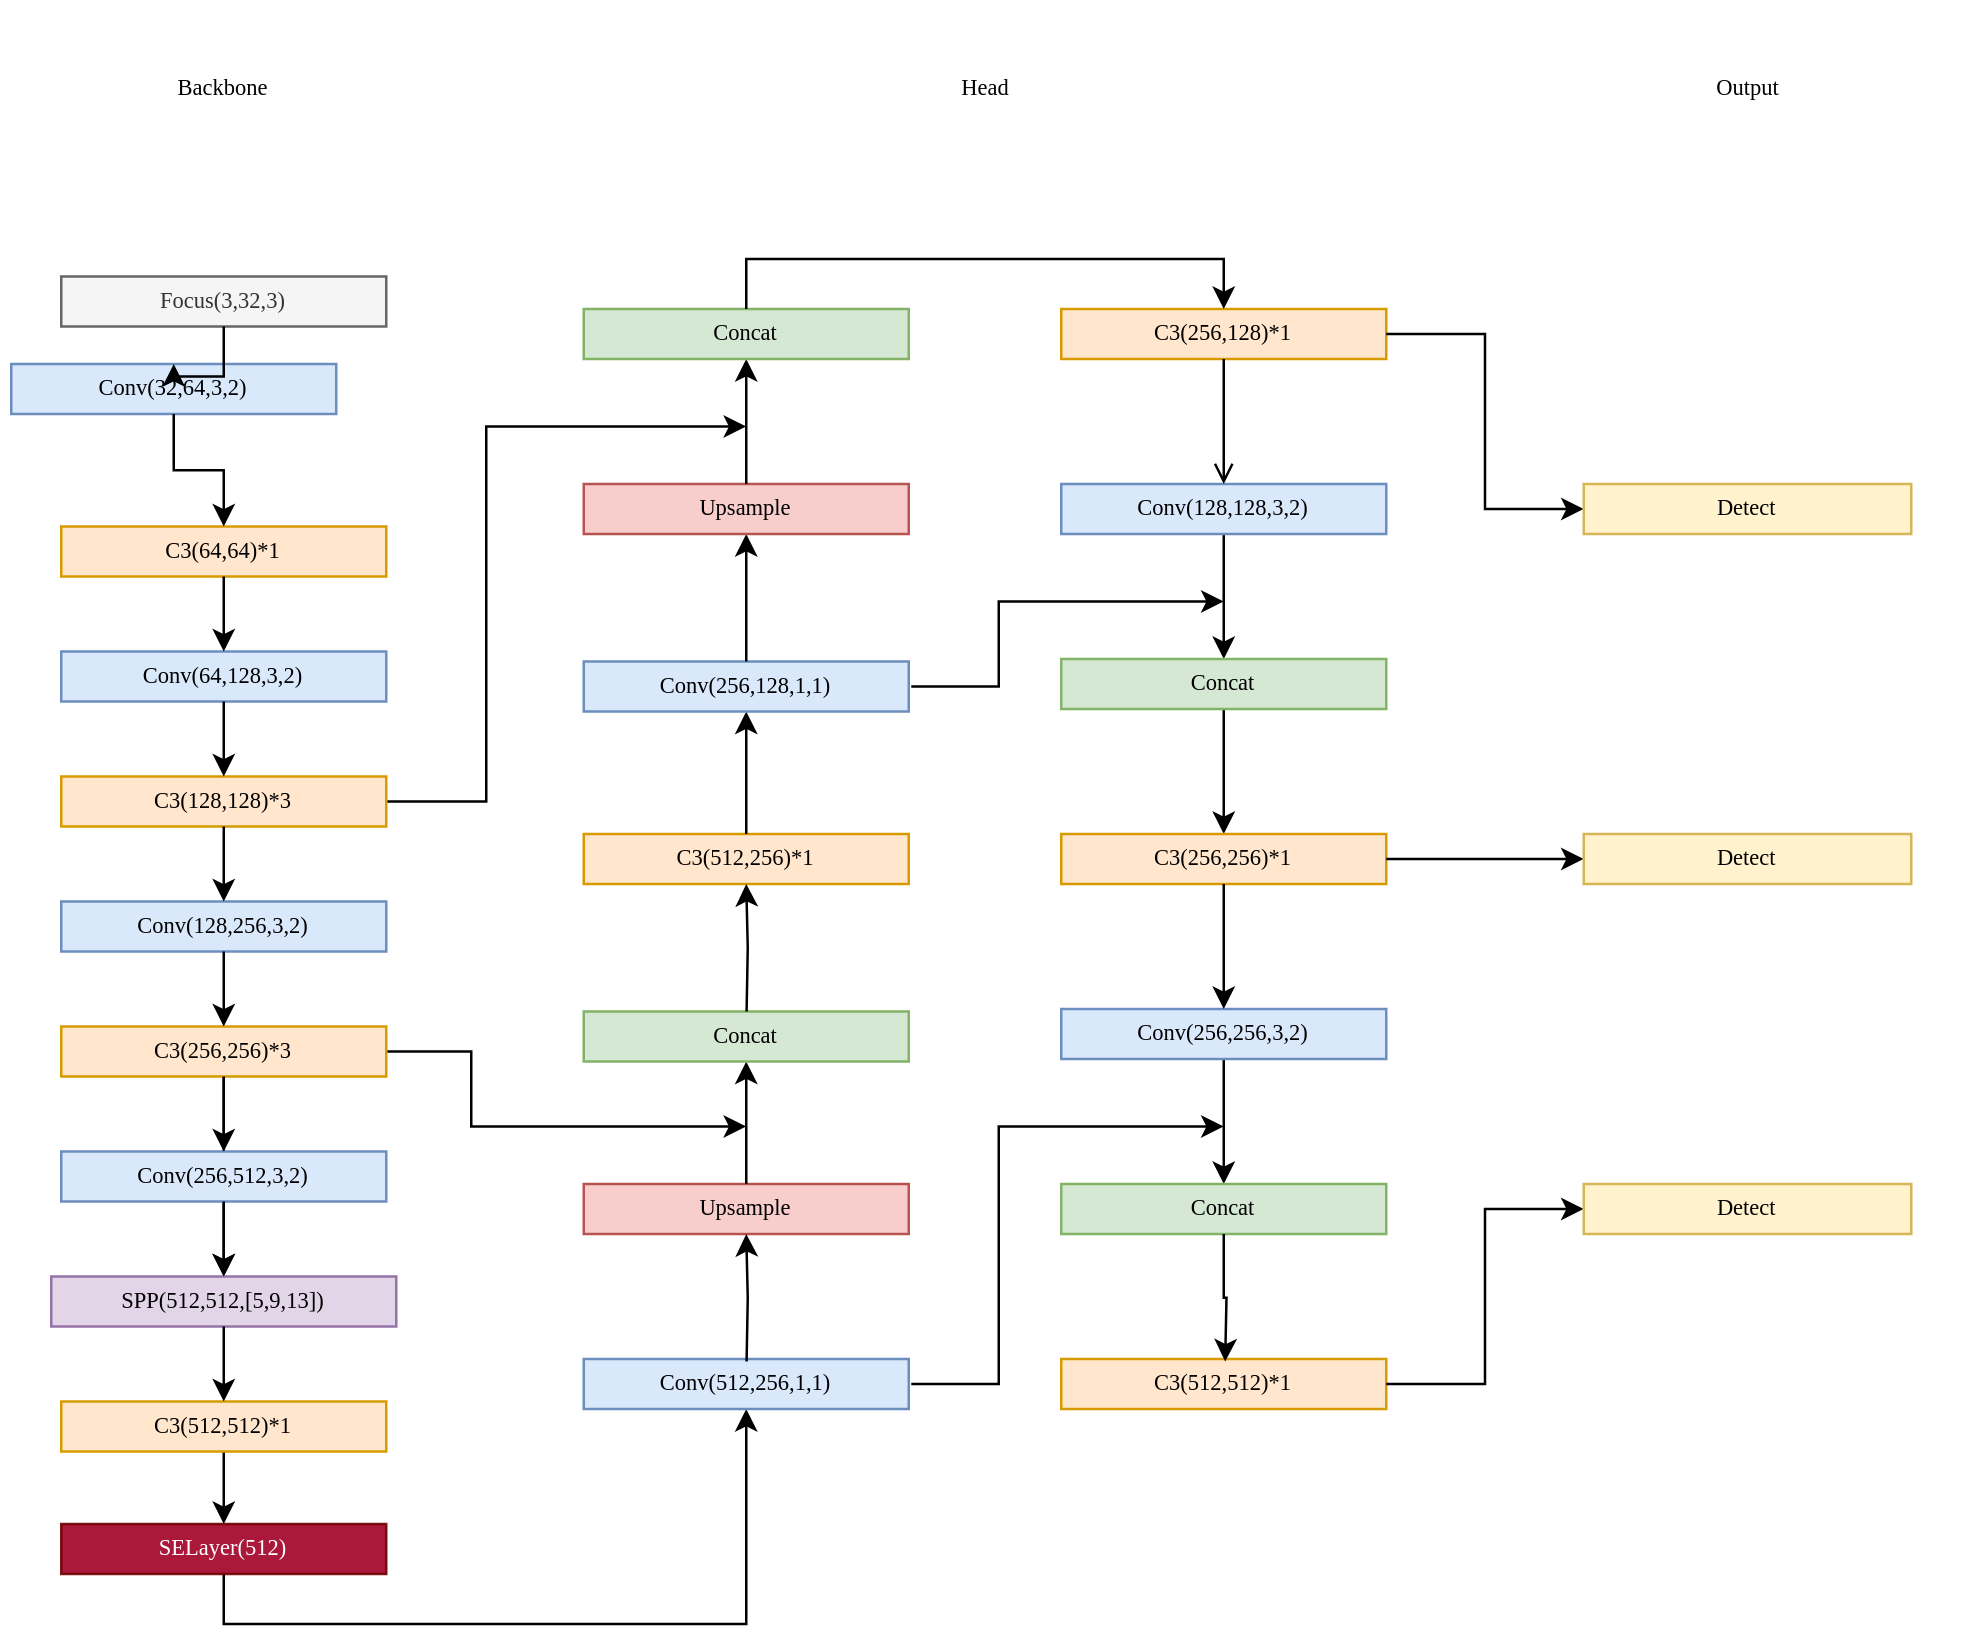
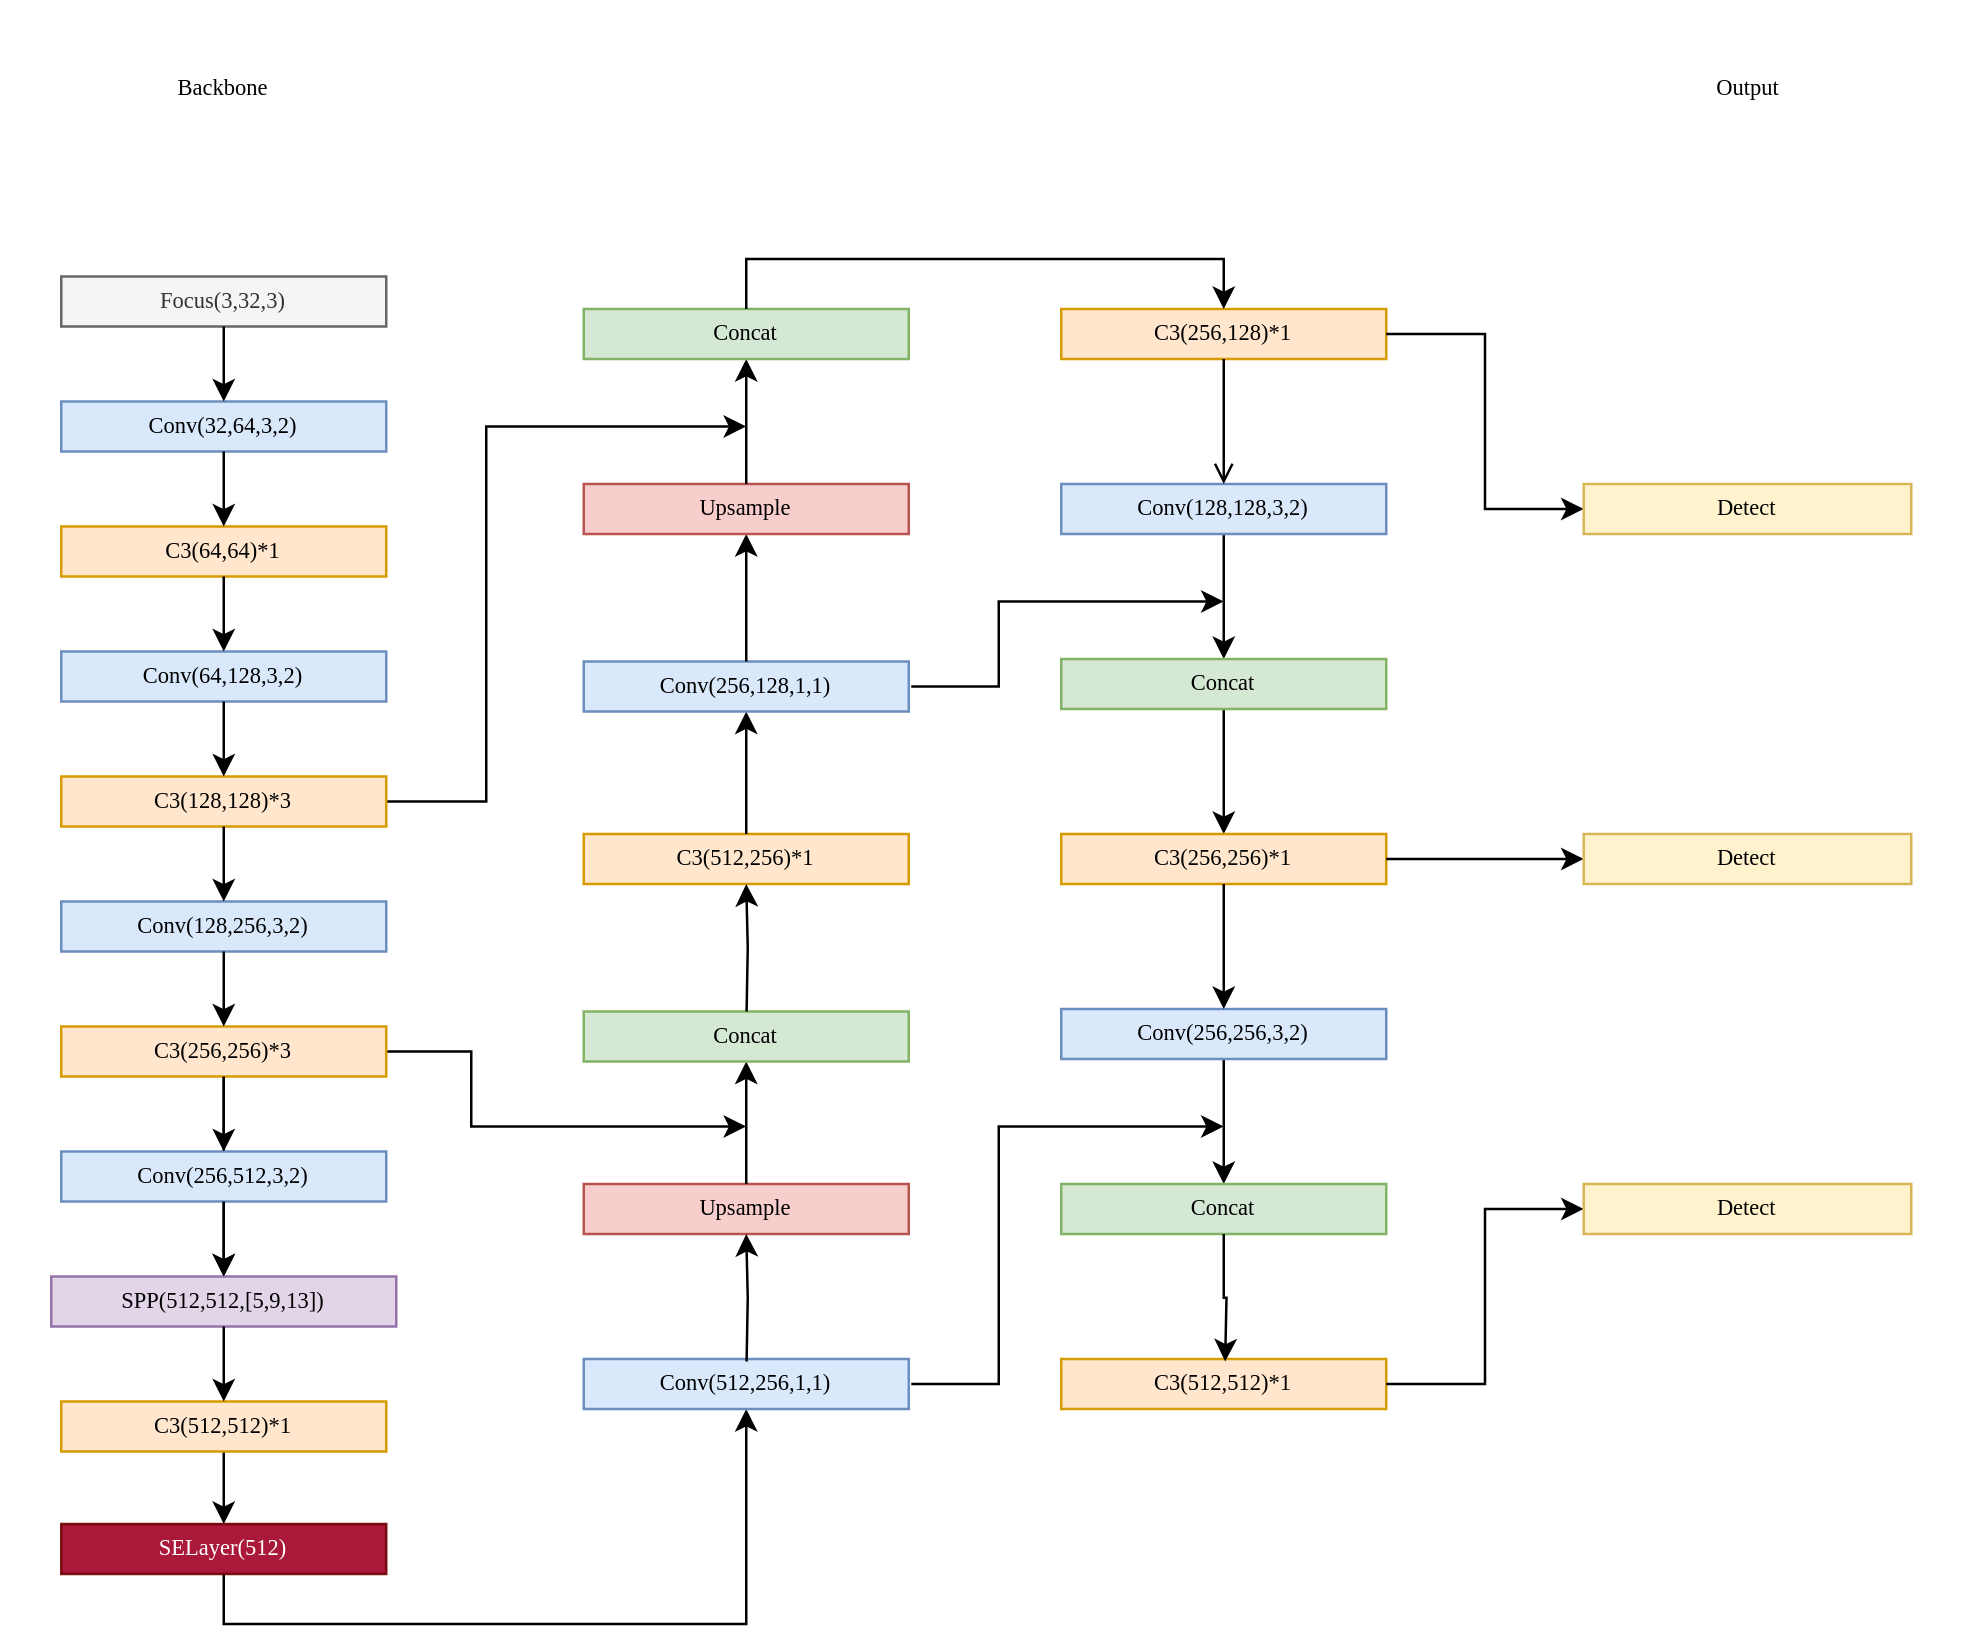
(986, 89) -> none
(174, 389) -> (224, 426)
